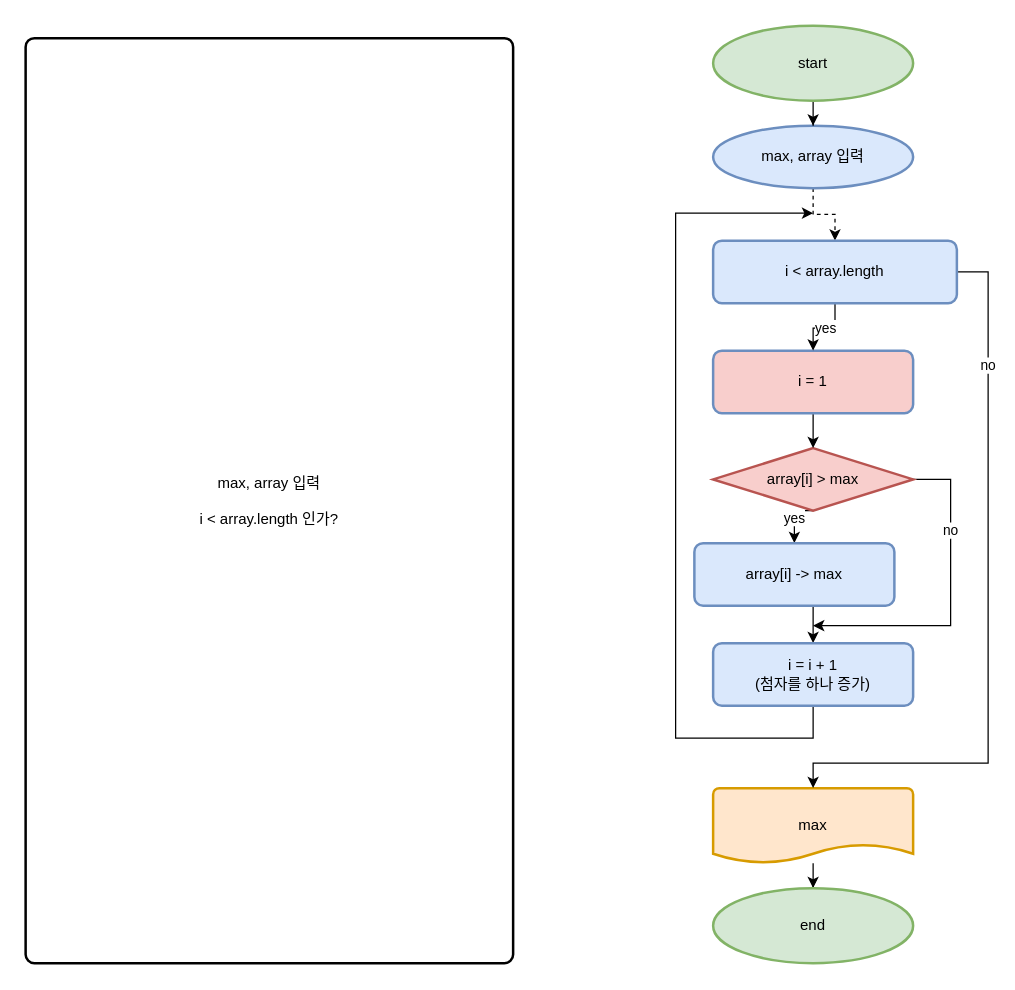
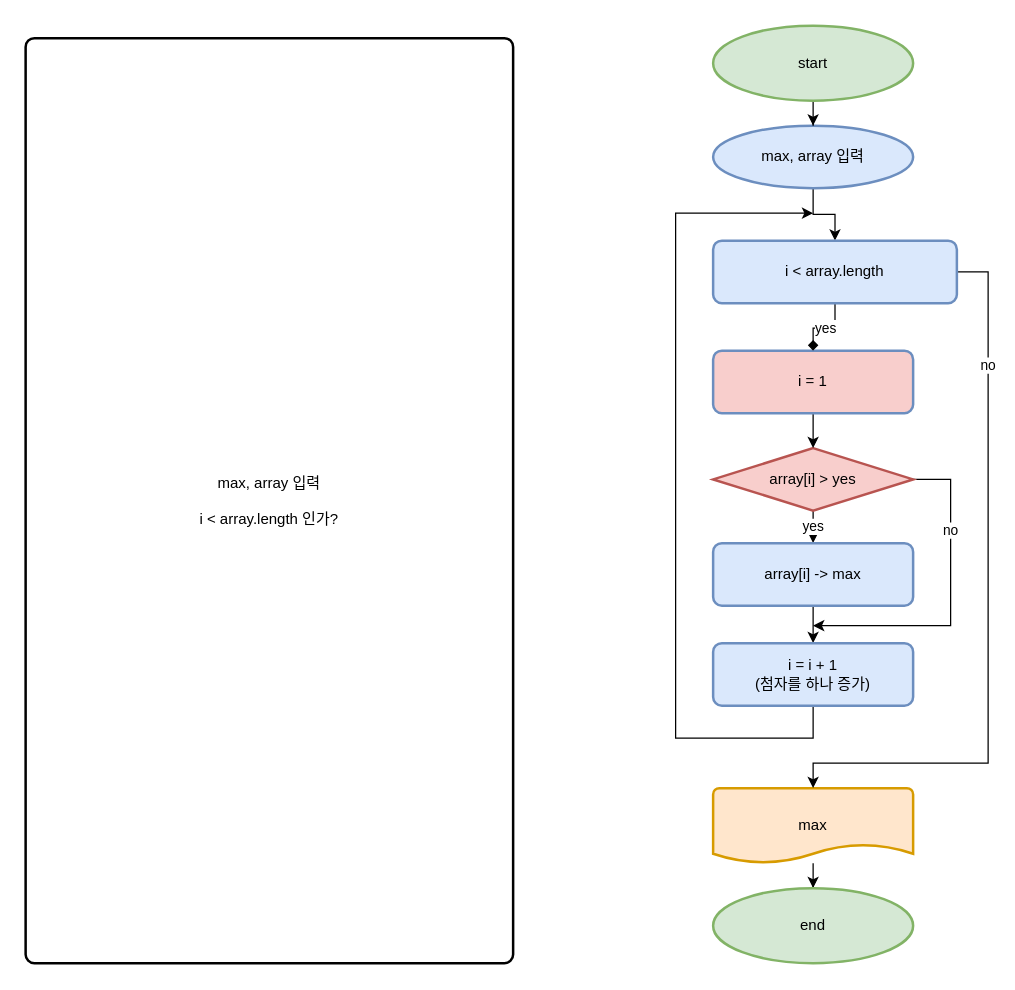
(820, 214) -> (820, 214)
(813, 341) -> (813, 340)
(813, 479) -> (813, 479)
(794, 574) -> (813, 574)
